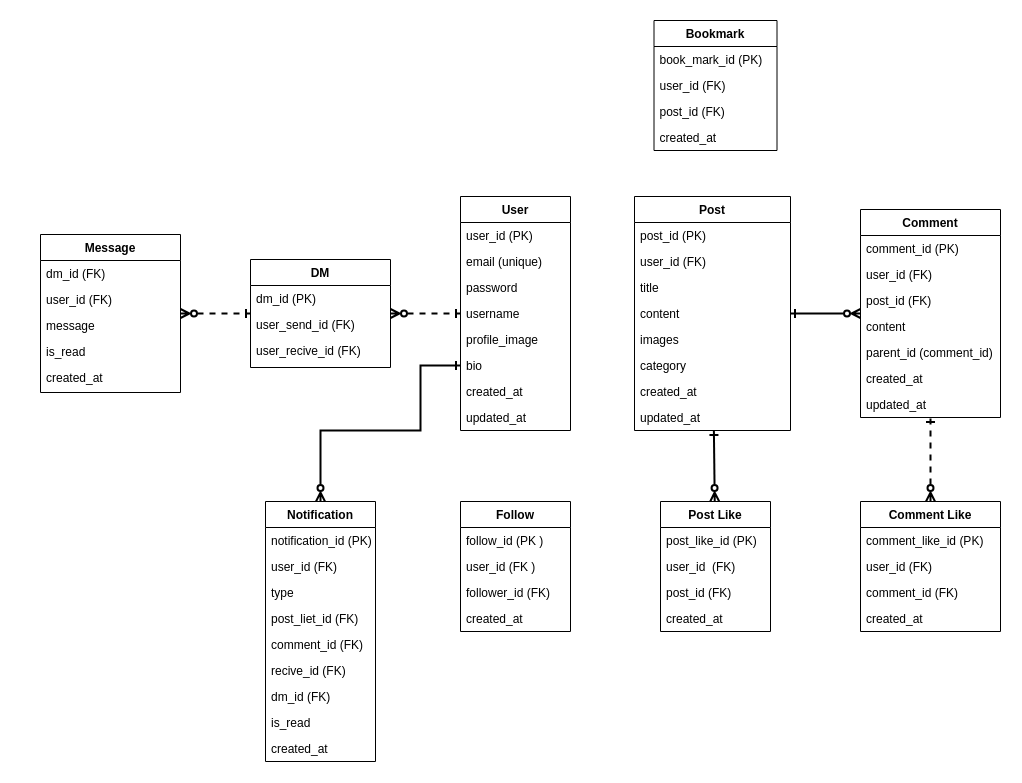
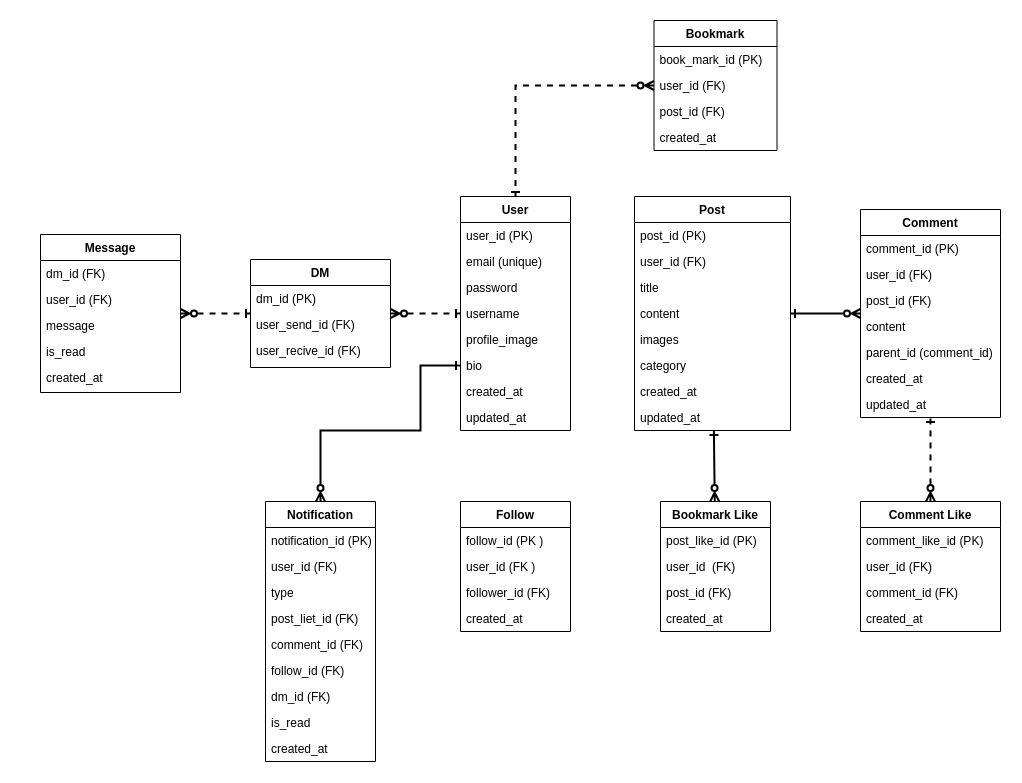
none -> (521, 86)
(715, 515) -> (715, 515)
(313, 671) -> (312, 671)
